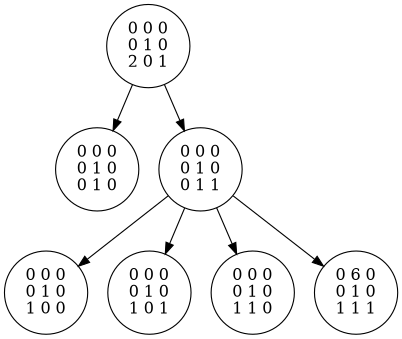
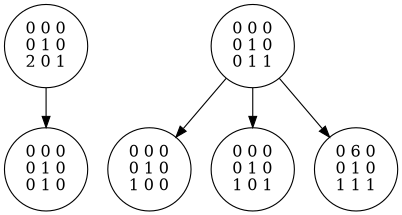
(172, 103) -> none
(253, 293) -> none
